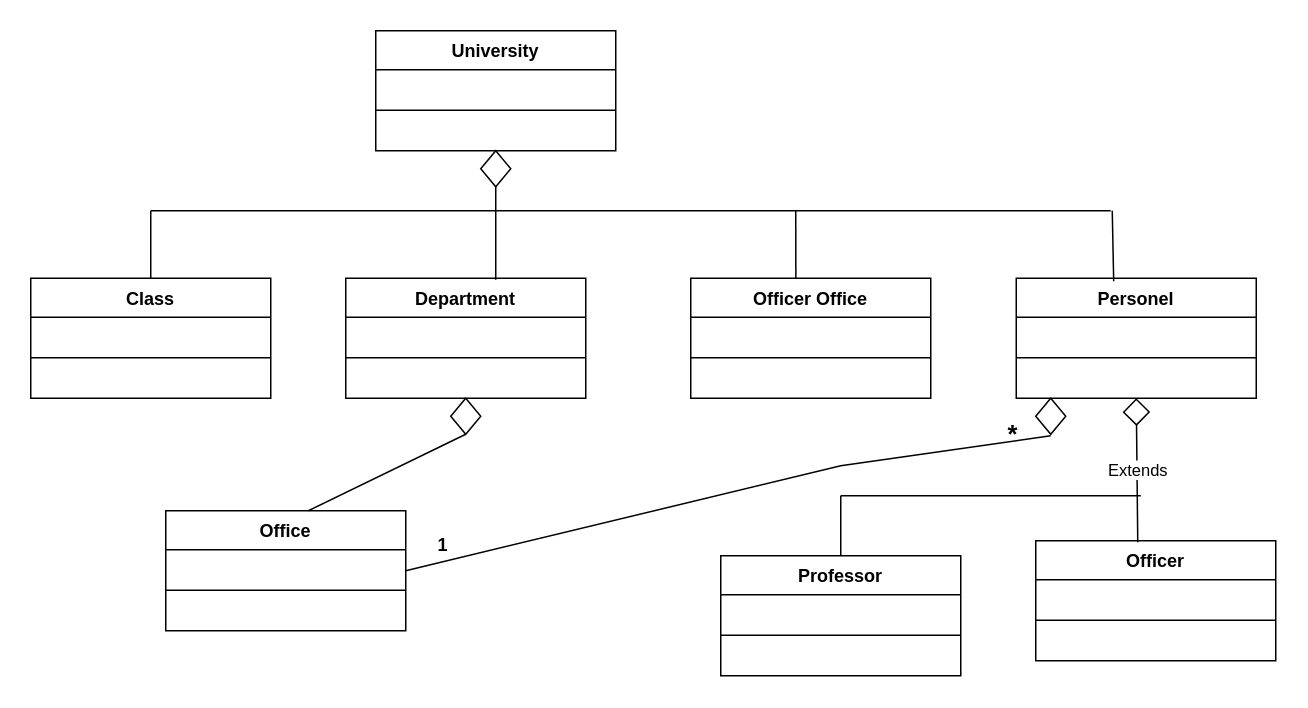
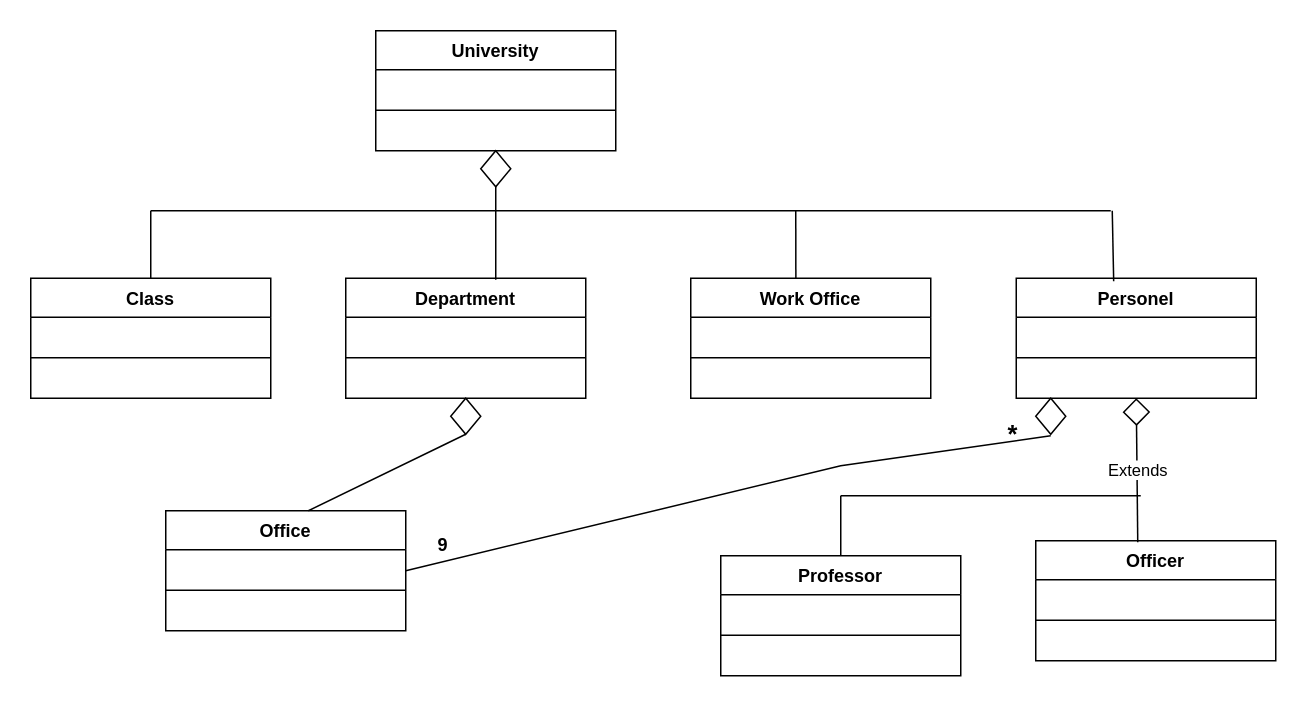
(810, 299) -> (810, 299)
(443, 545) -> (443, 545)
